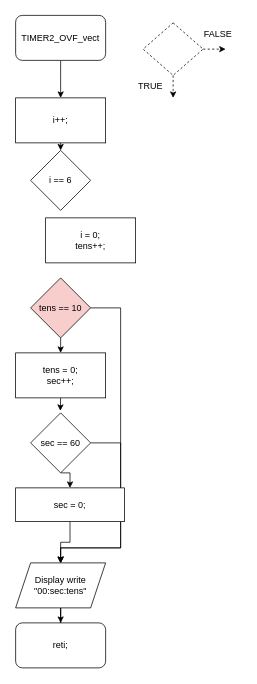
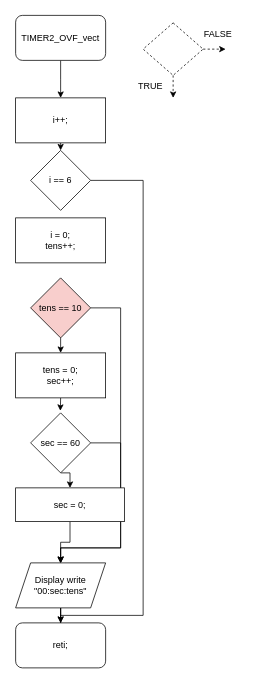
(90, 240) -> (60, 240)
none -> (143, 411)
